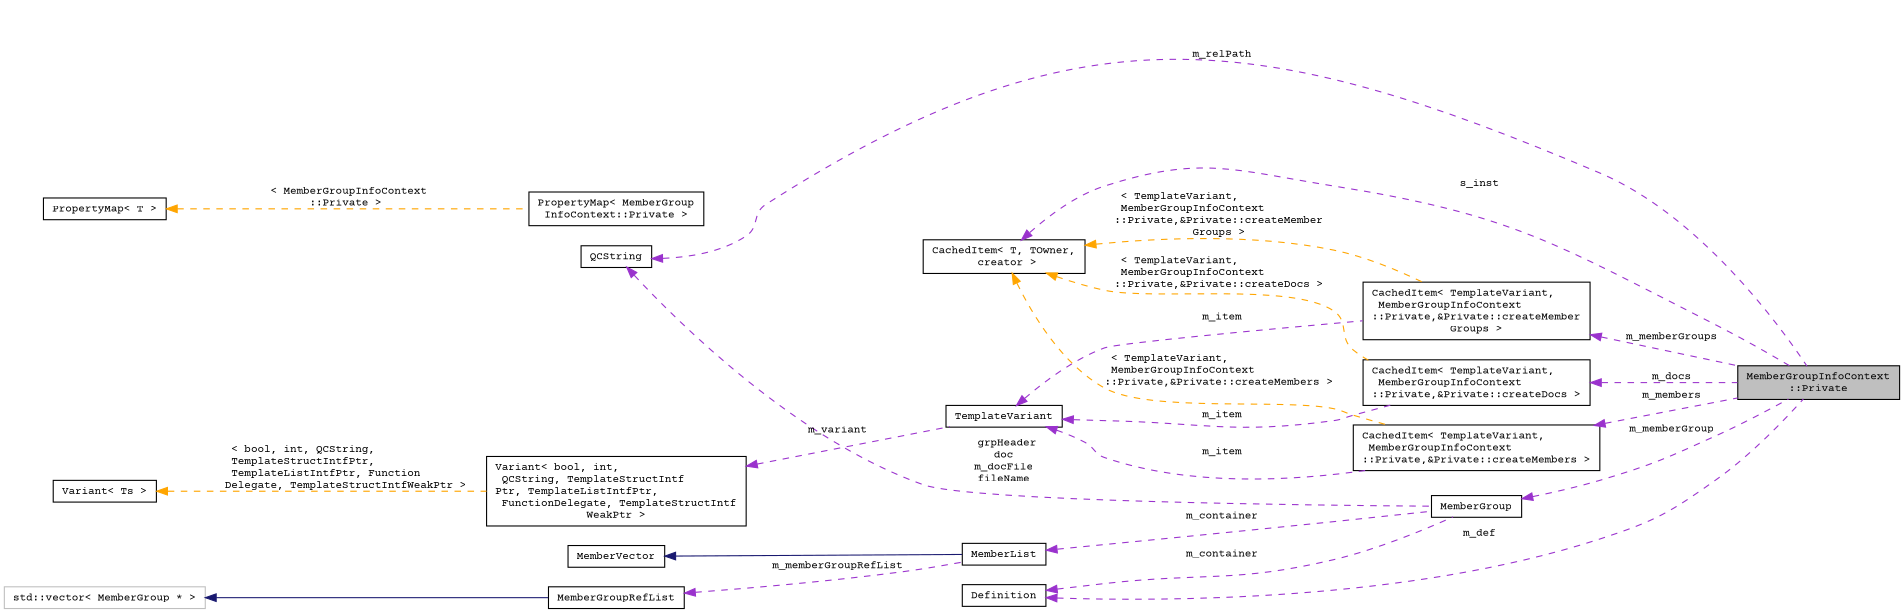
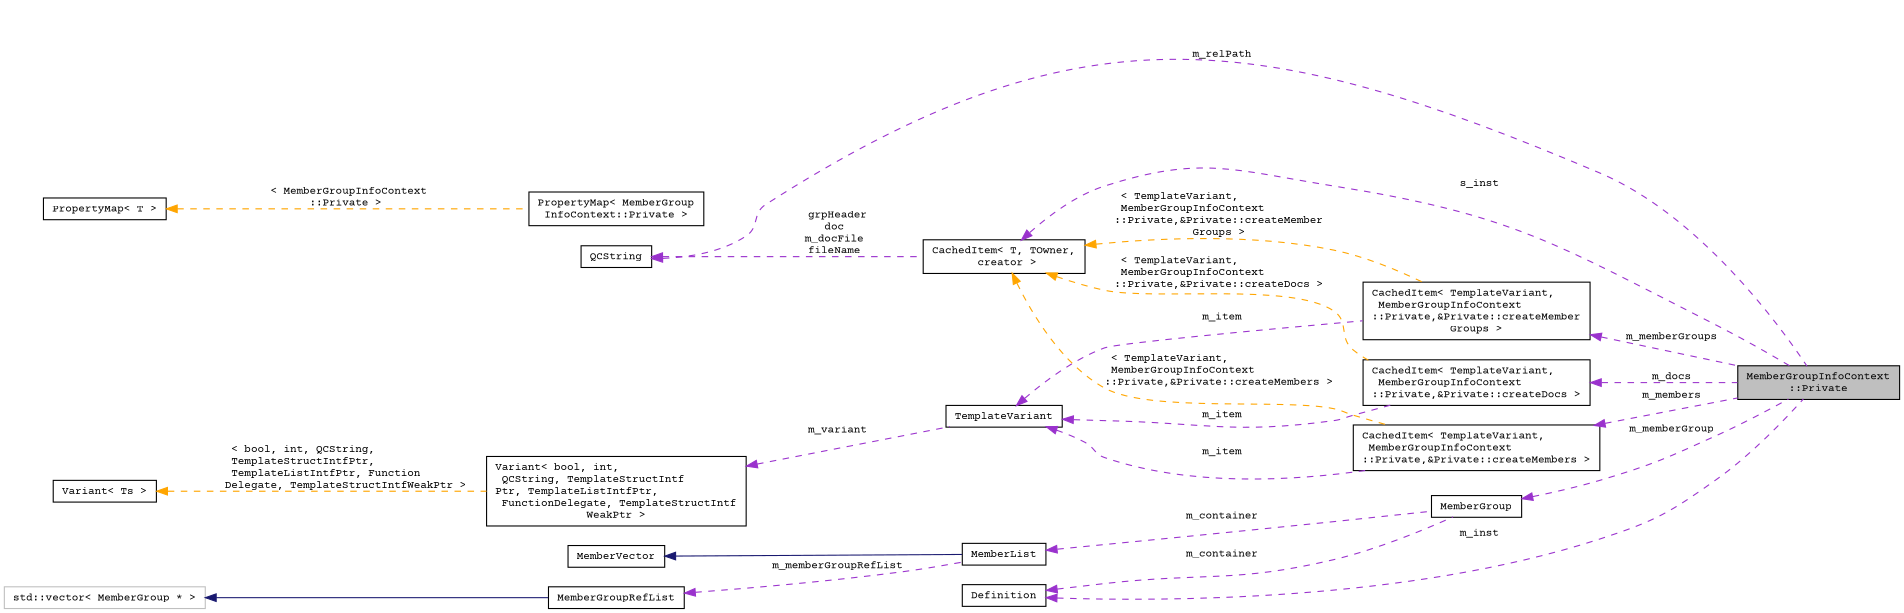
(997, 494) -> (793, 257)
(1477, 533) -> (1477, 533)
